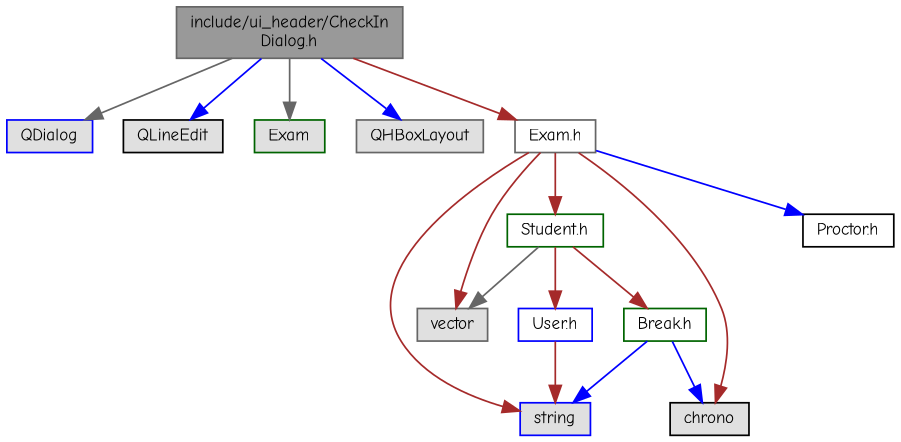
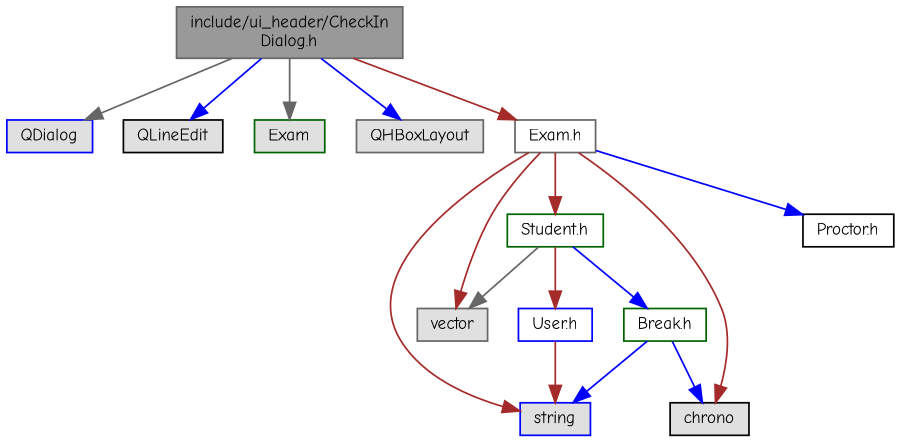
(603, 272) -> (603, 272)
